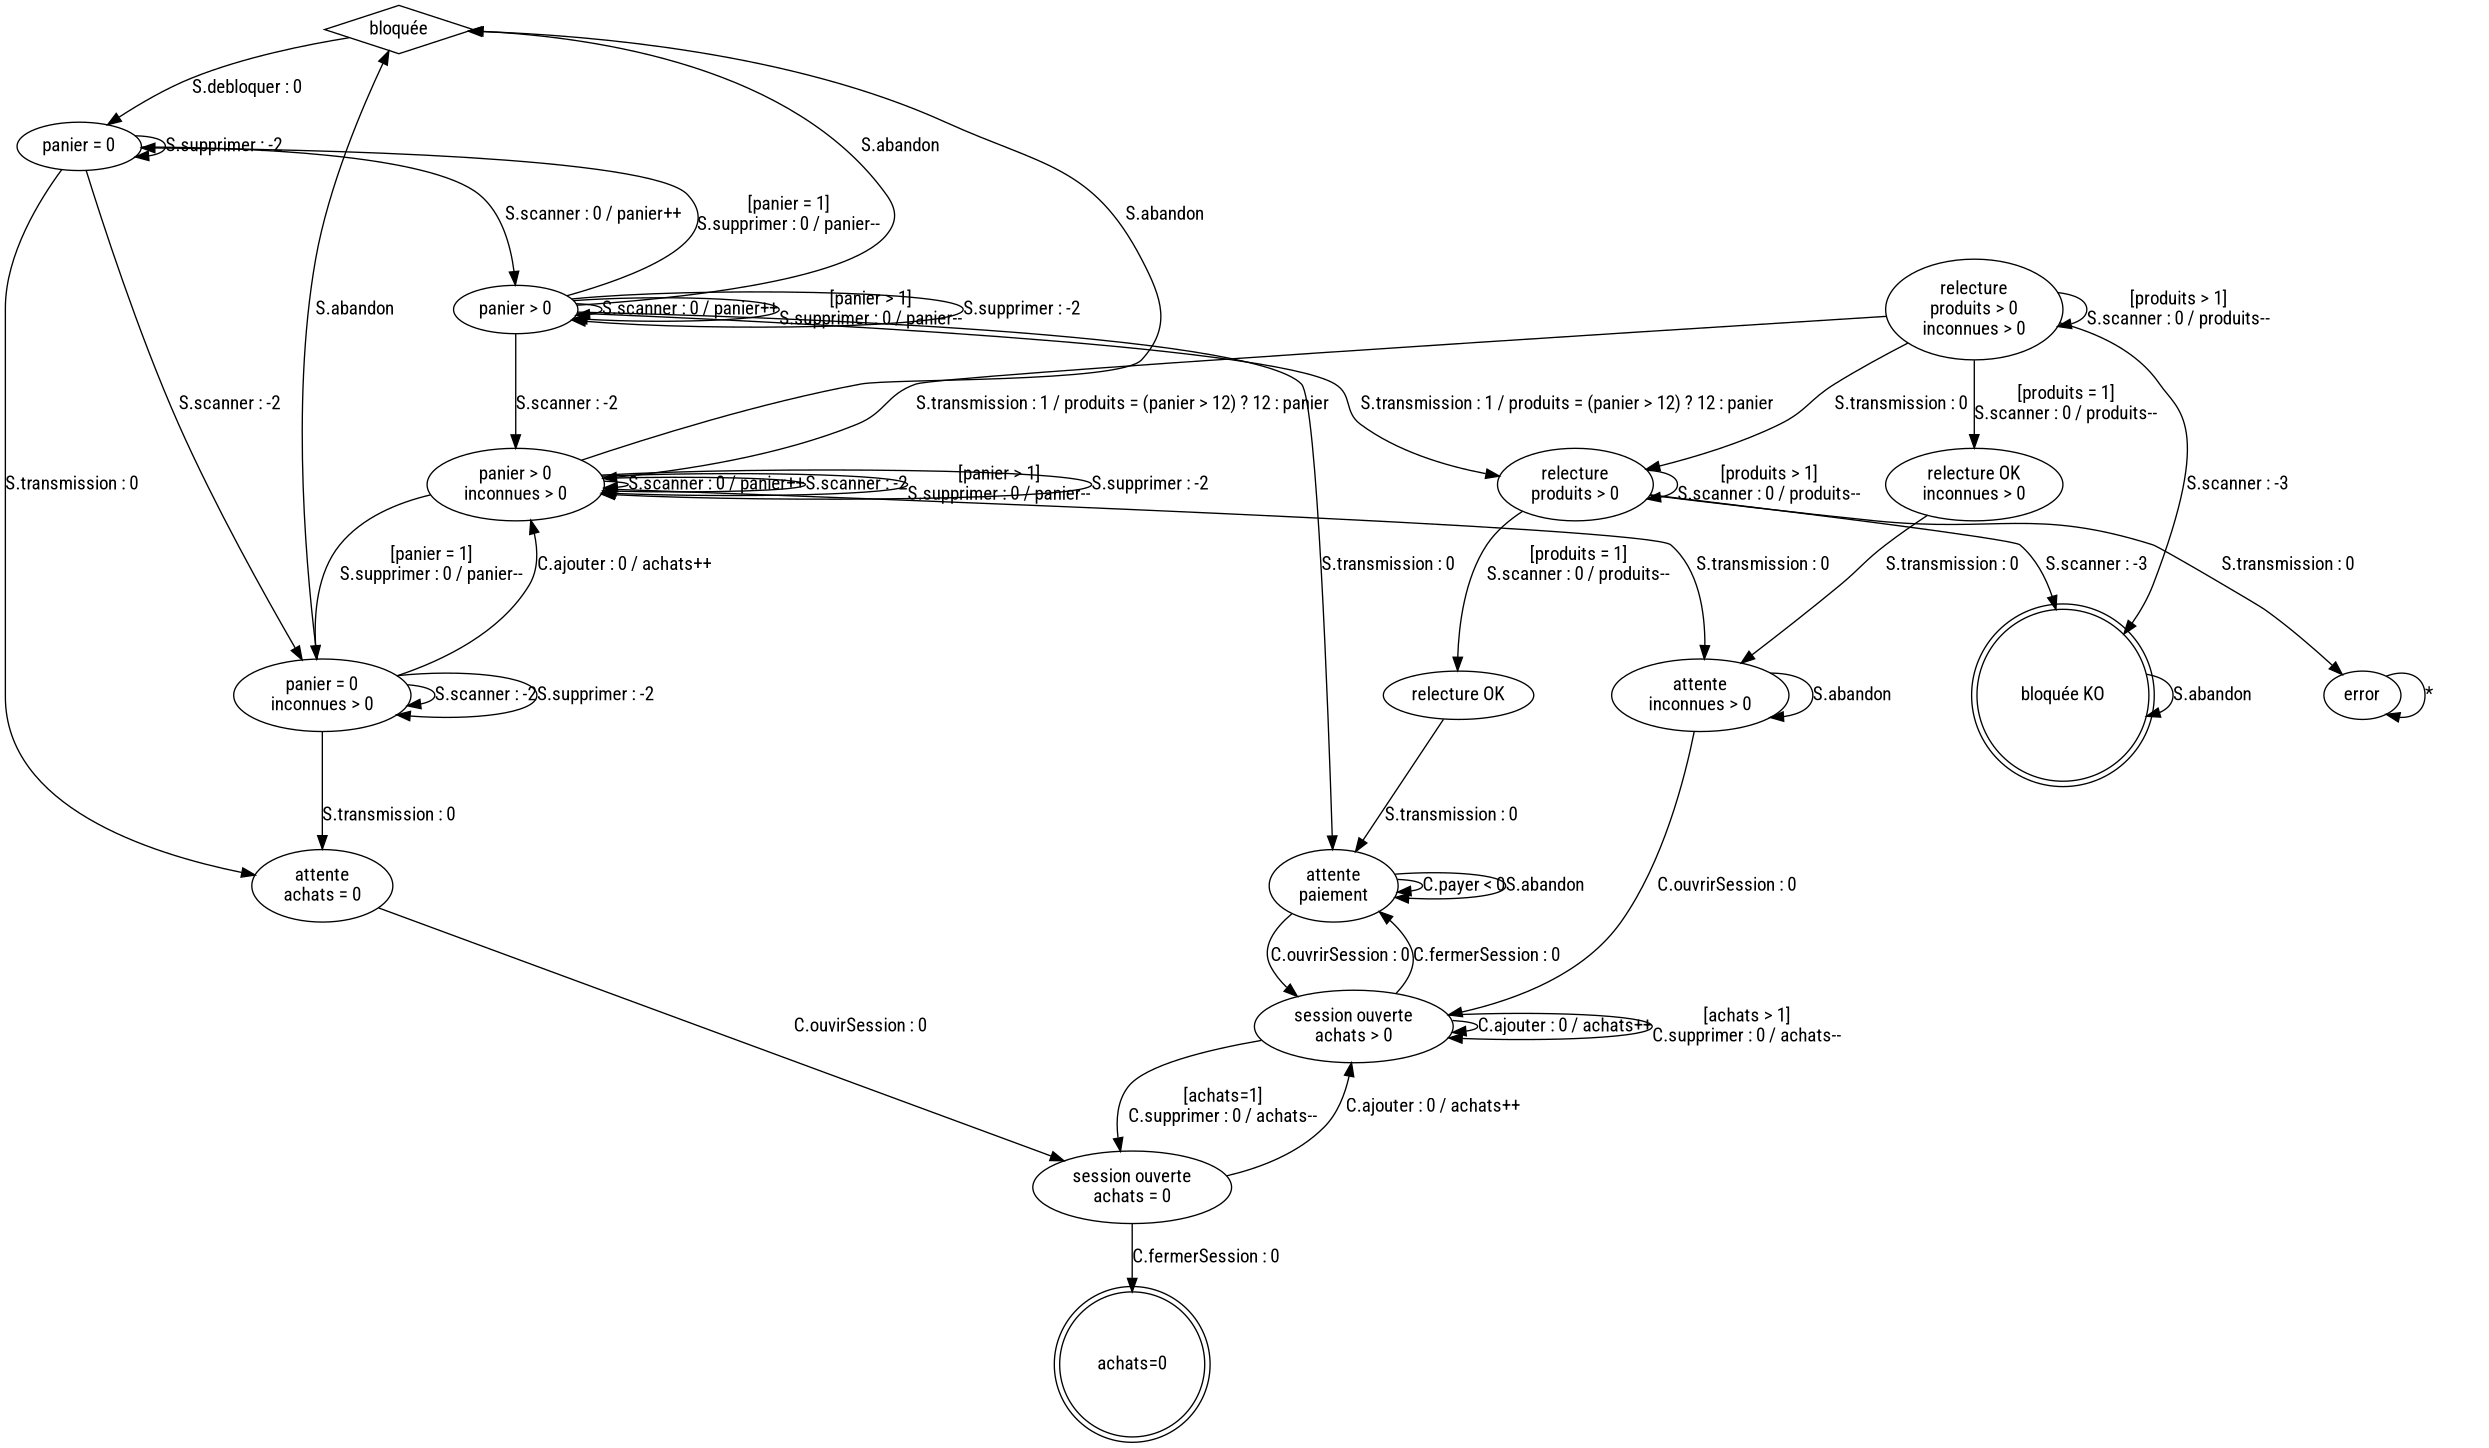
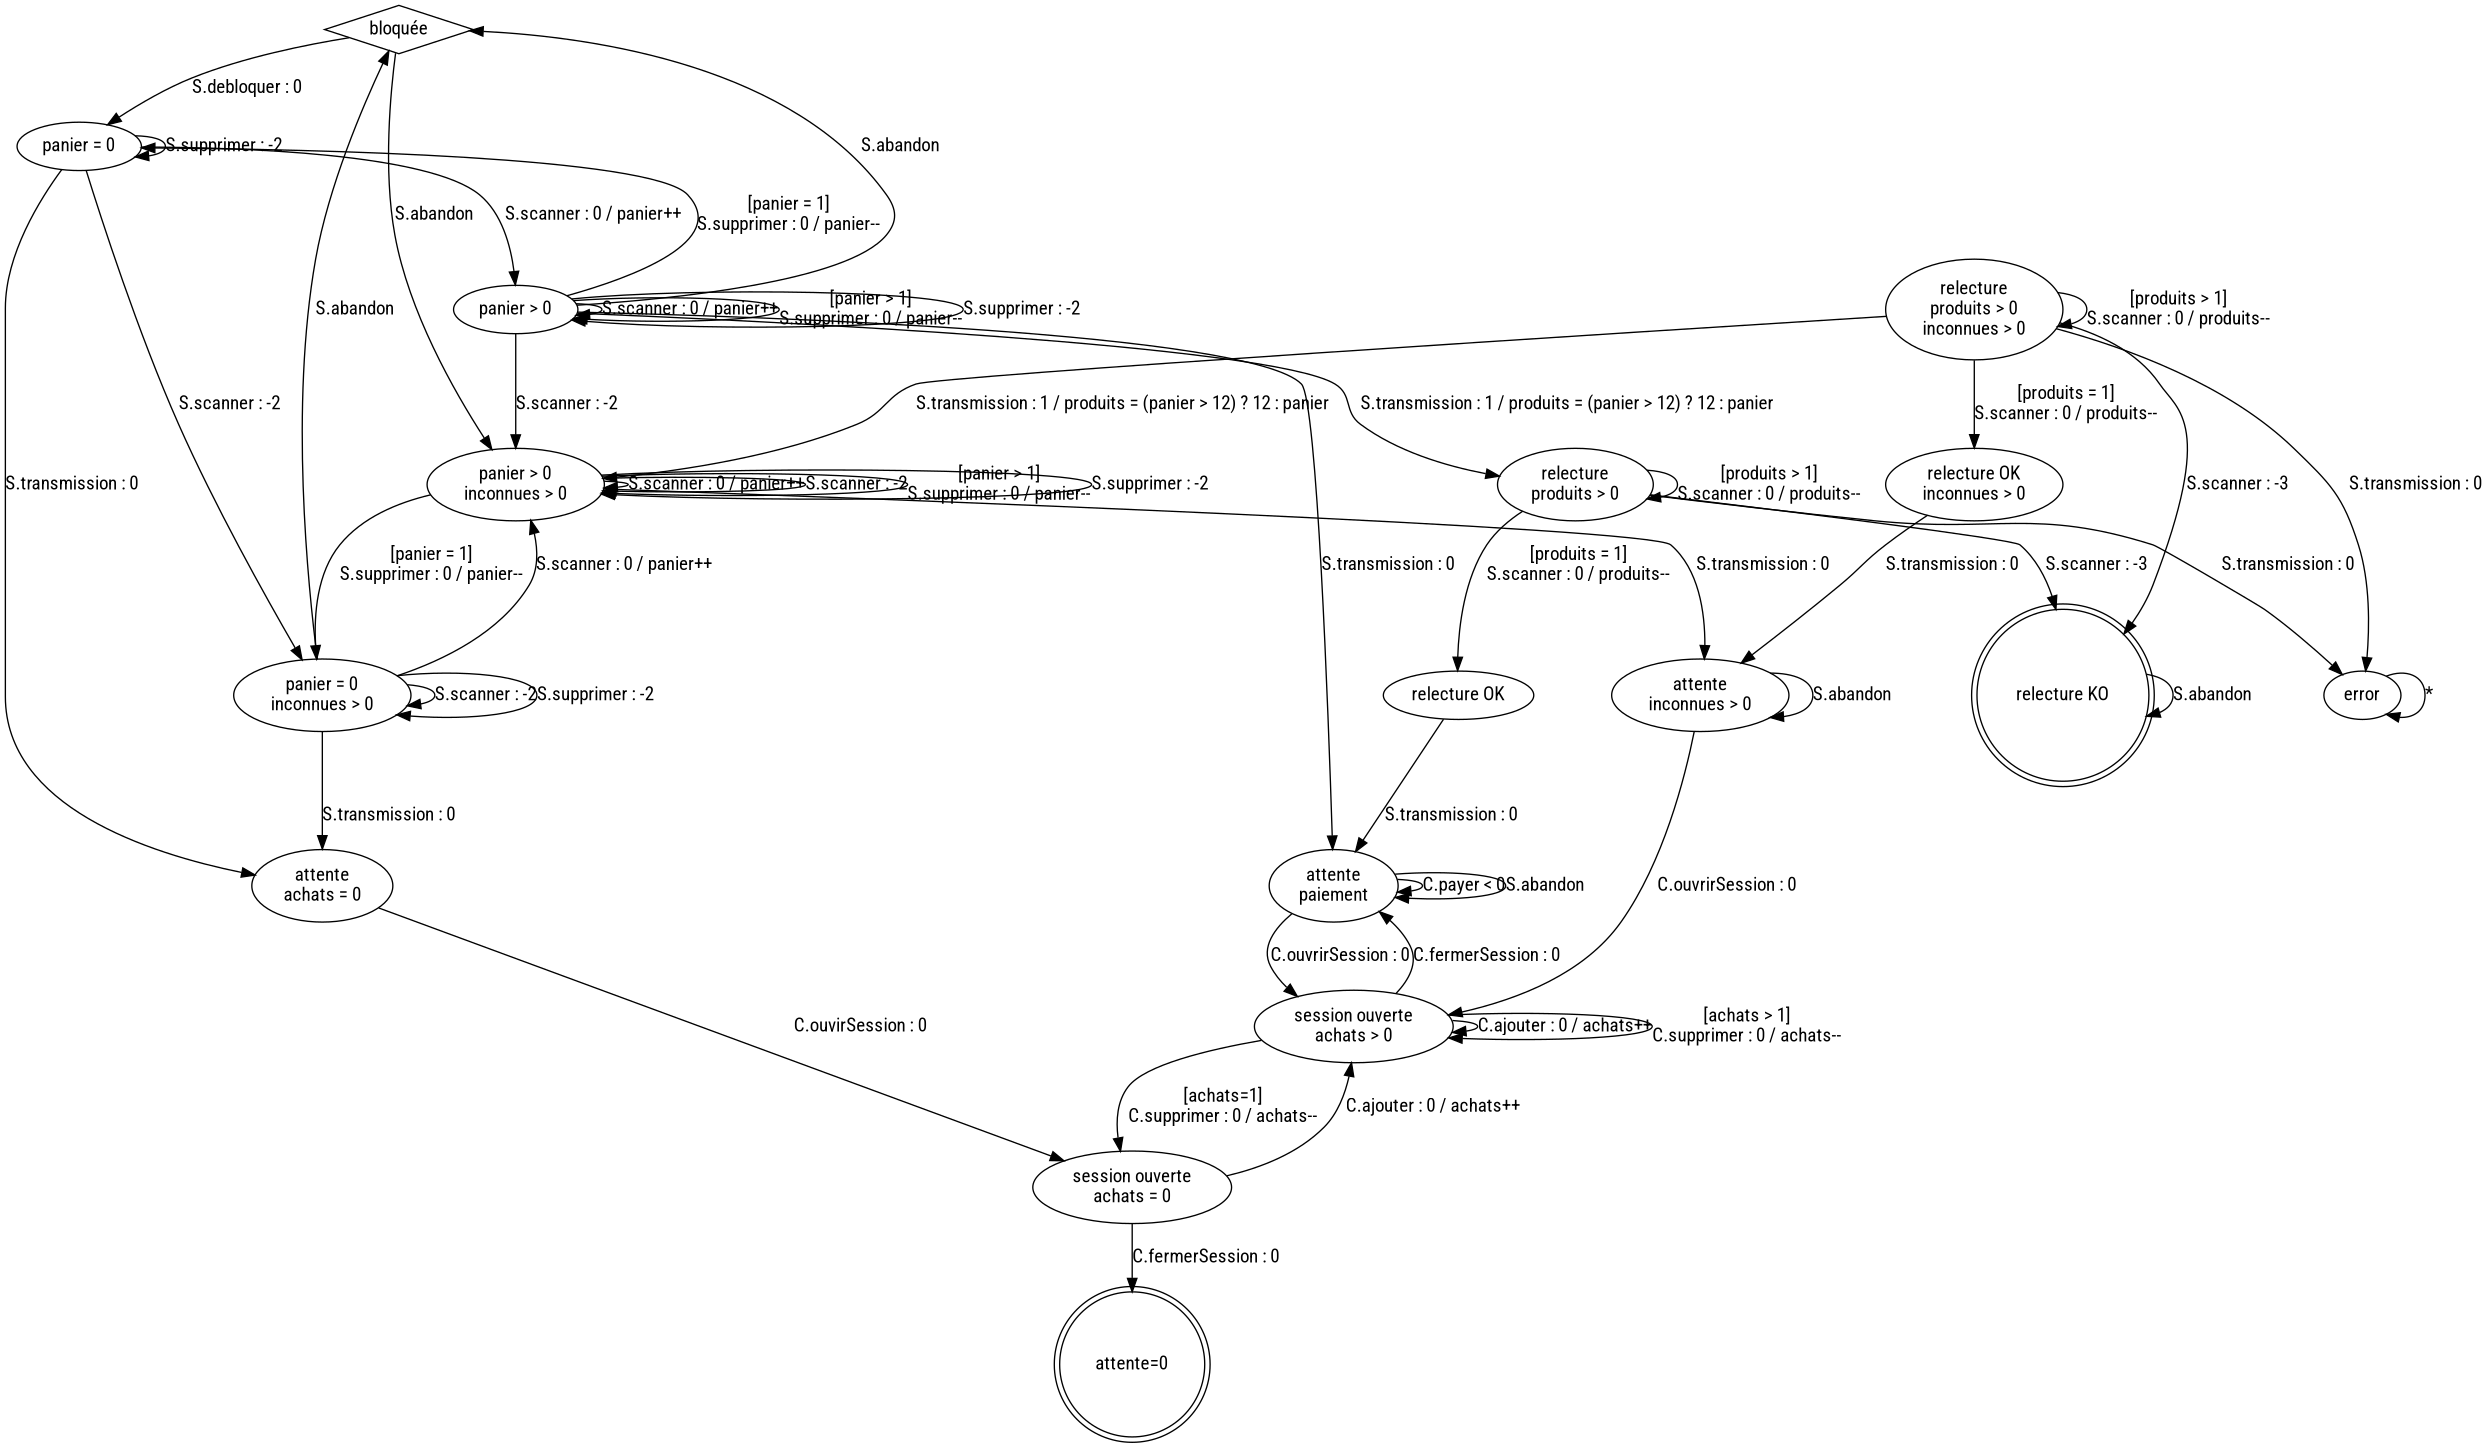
(1132, 242) -> (399, 255)
(1790, 418) -> (2280, 436)
(625, 565) -> (625, 565)
(2063, 695) -> (2063, 695)
(1132, 1364) -> (1132, 1364)
